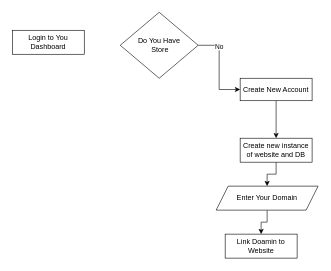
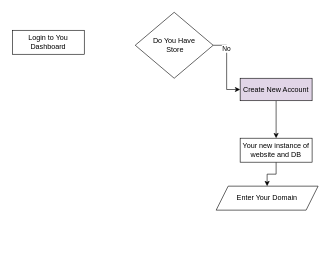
(159, 45) -> (174, 45)
(276, 90) -> (276, 90)
(276, 150) -> (276, 150)
(261, 224) -> none
(261, 246) -> none
